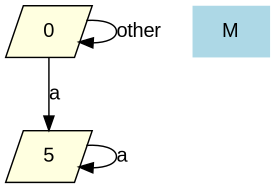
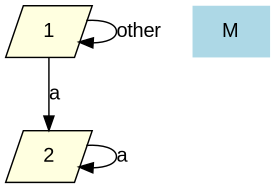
(49, 32) -> (49, 32)
(49, 157) -> (49, 157)
